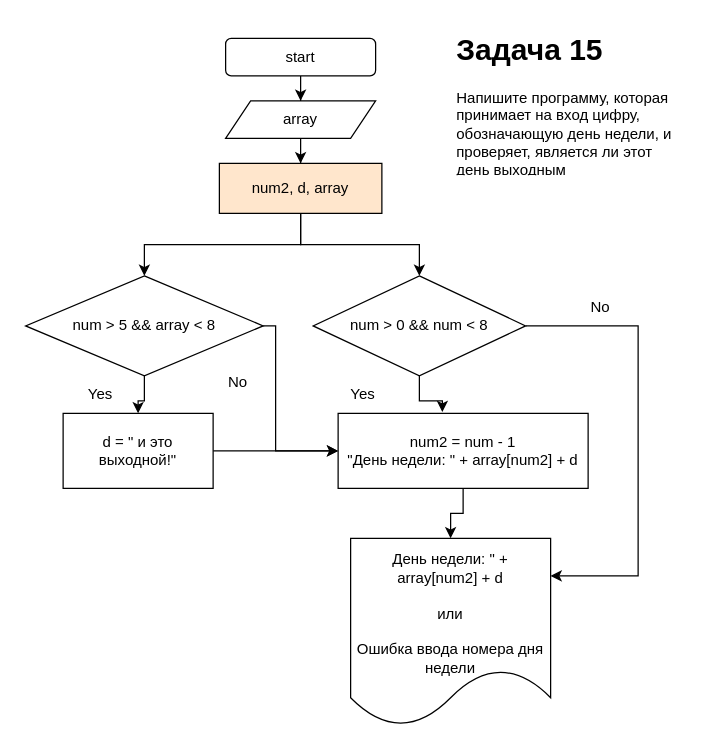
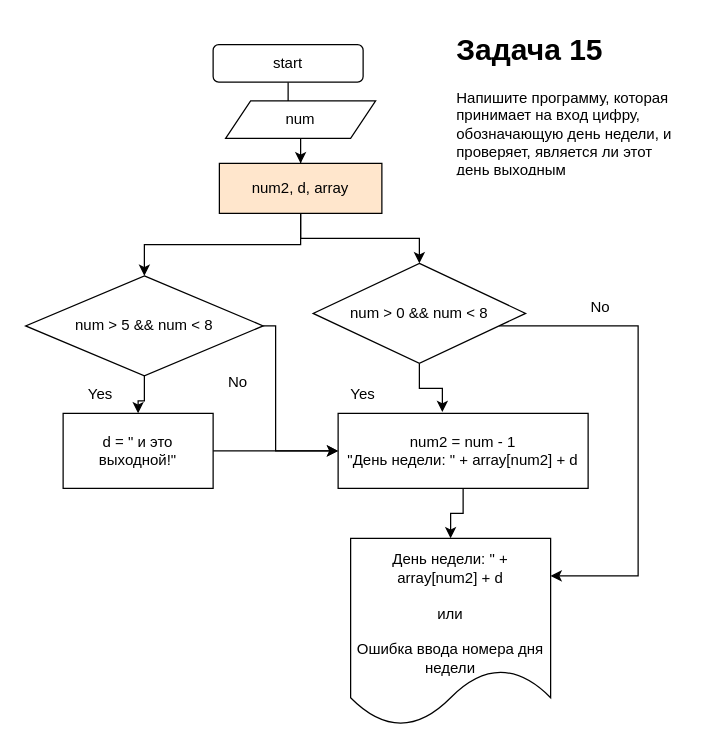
(301, 57) -> (288, 63)
(301, 119) -> (301, 119)
(144, 326) -> (144, 326)
(419, 326) -> (419, 313)
